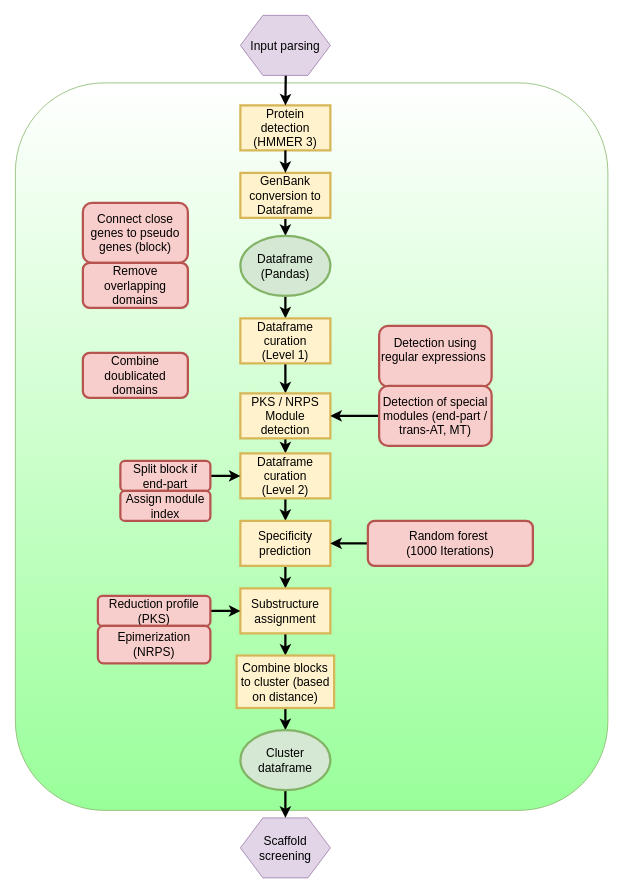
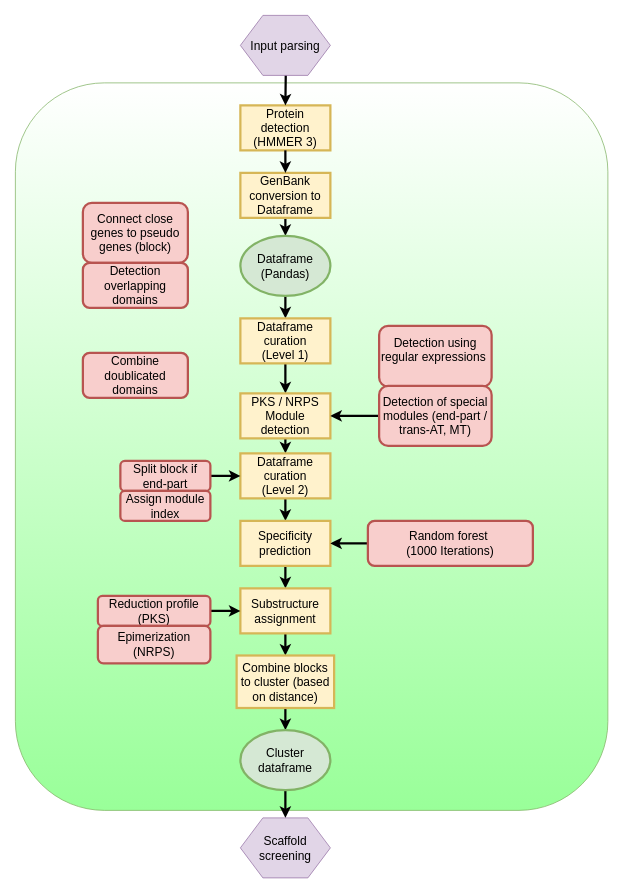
(135, 285) -> (135, 285)
